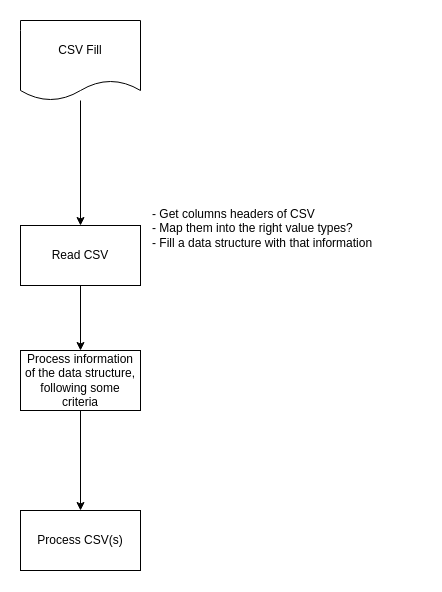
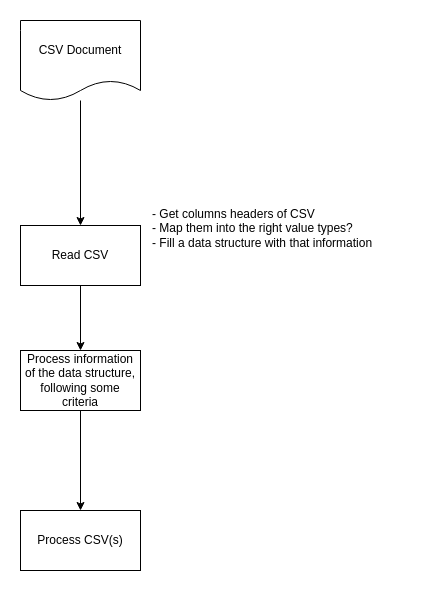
(81, 51) -> (81, 51)
